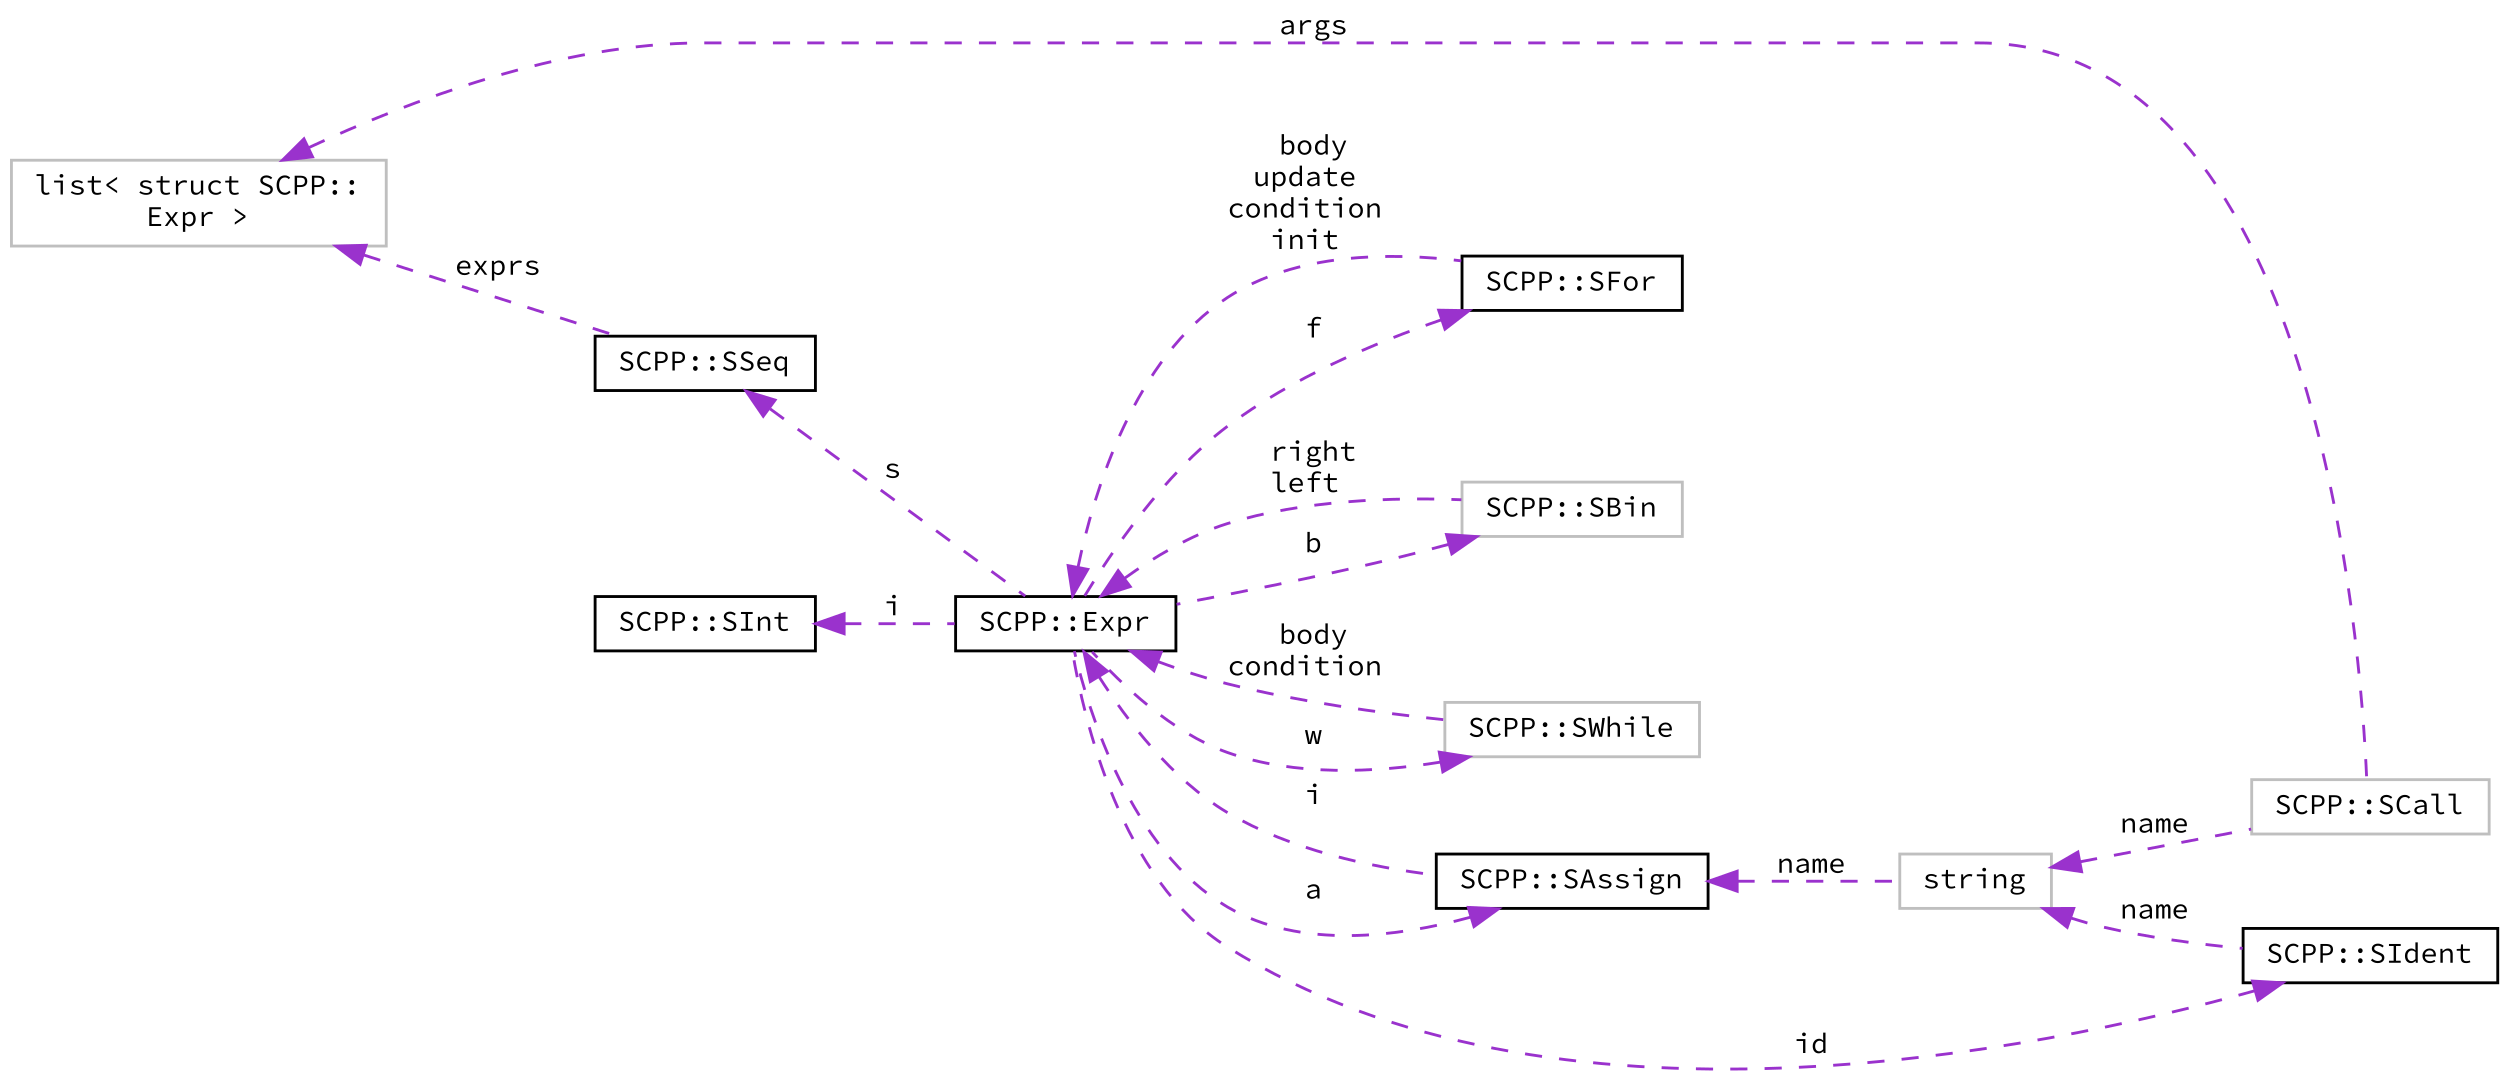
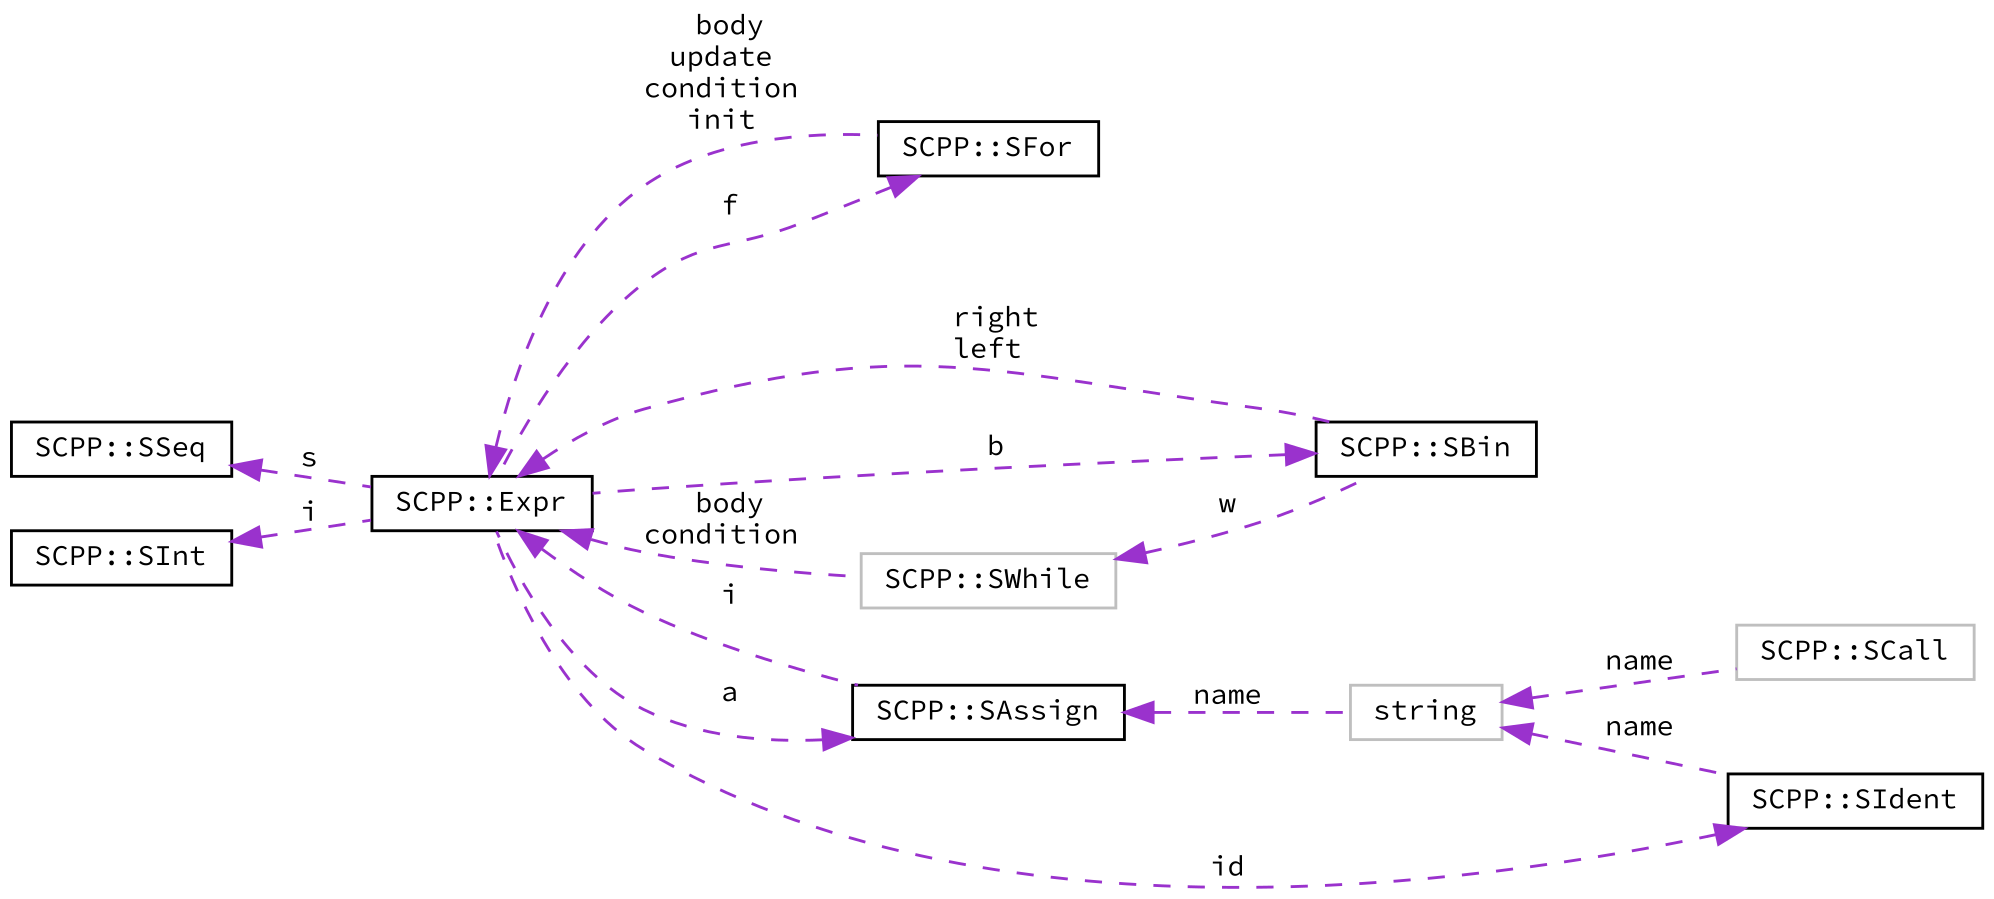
(199, 203) -> none
(1572, 509) -> (1426, 449)
(1249, 759) -> (1260, 522)
